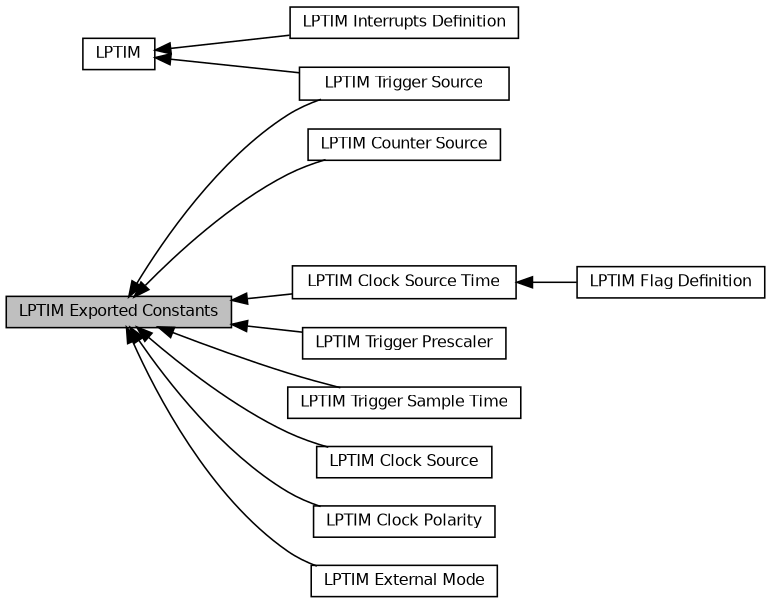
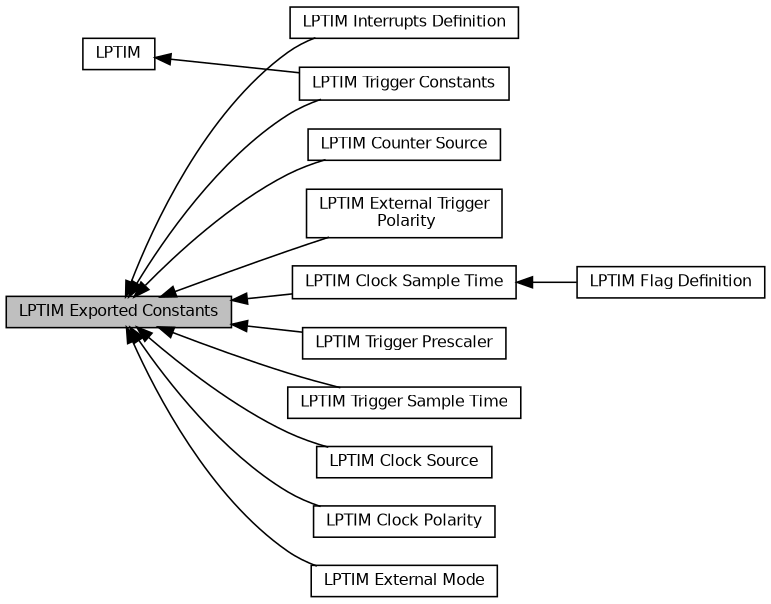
(230, 42) -> (203, 144)
(404, 84) -> (404, 84)
none -> (404, 213)
(404, 282) -> (404, 282)
